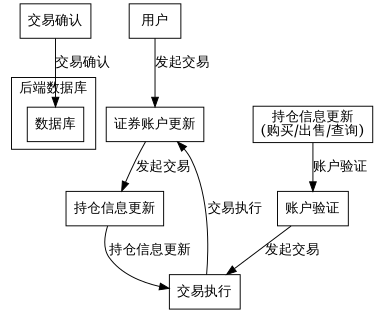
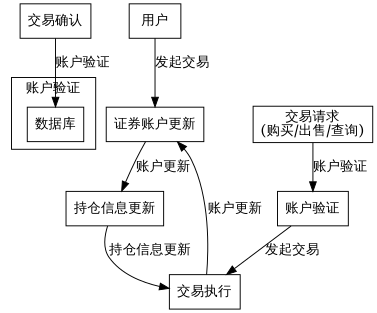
(83, 63) -> (83, 63)
(54, 89) -> (54, 89)
(313, 124) -> (313, 124)
(164, 167) -> (164, 167)
(235, 209) -> (235, 209)
